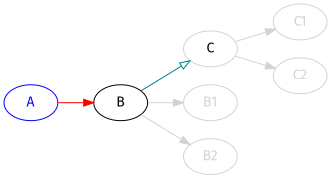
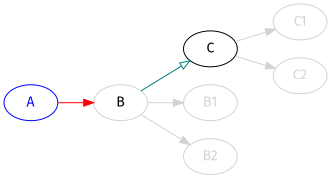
(210, 49) -> (210, 49)
(121, 103) -> (121, 103)
